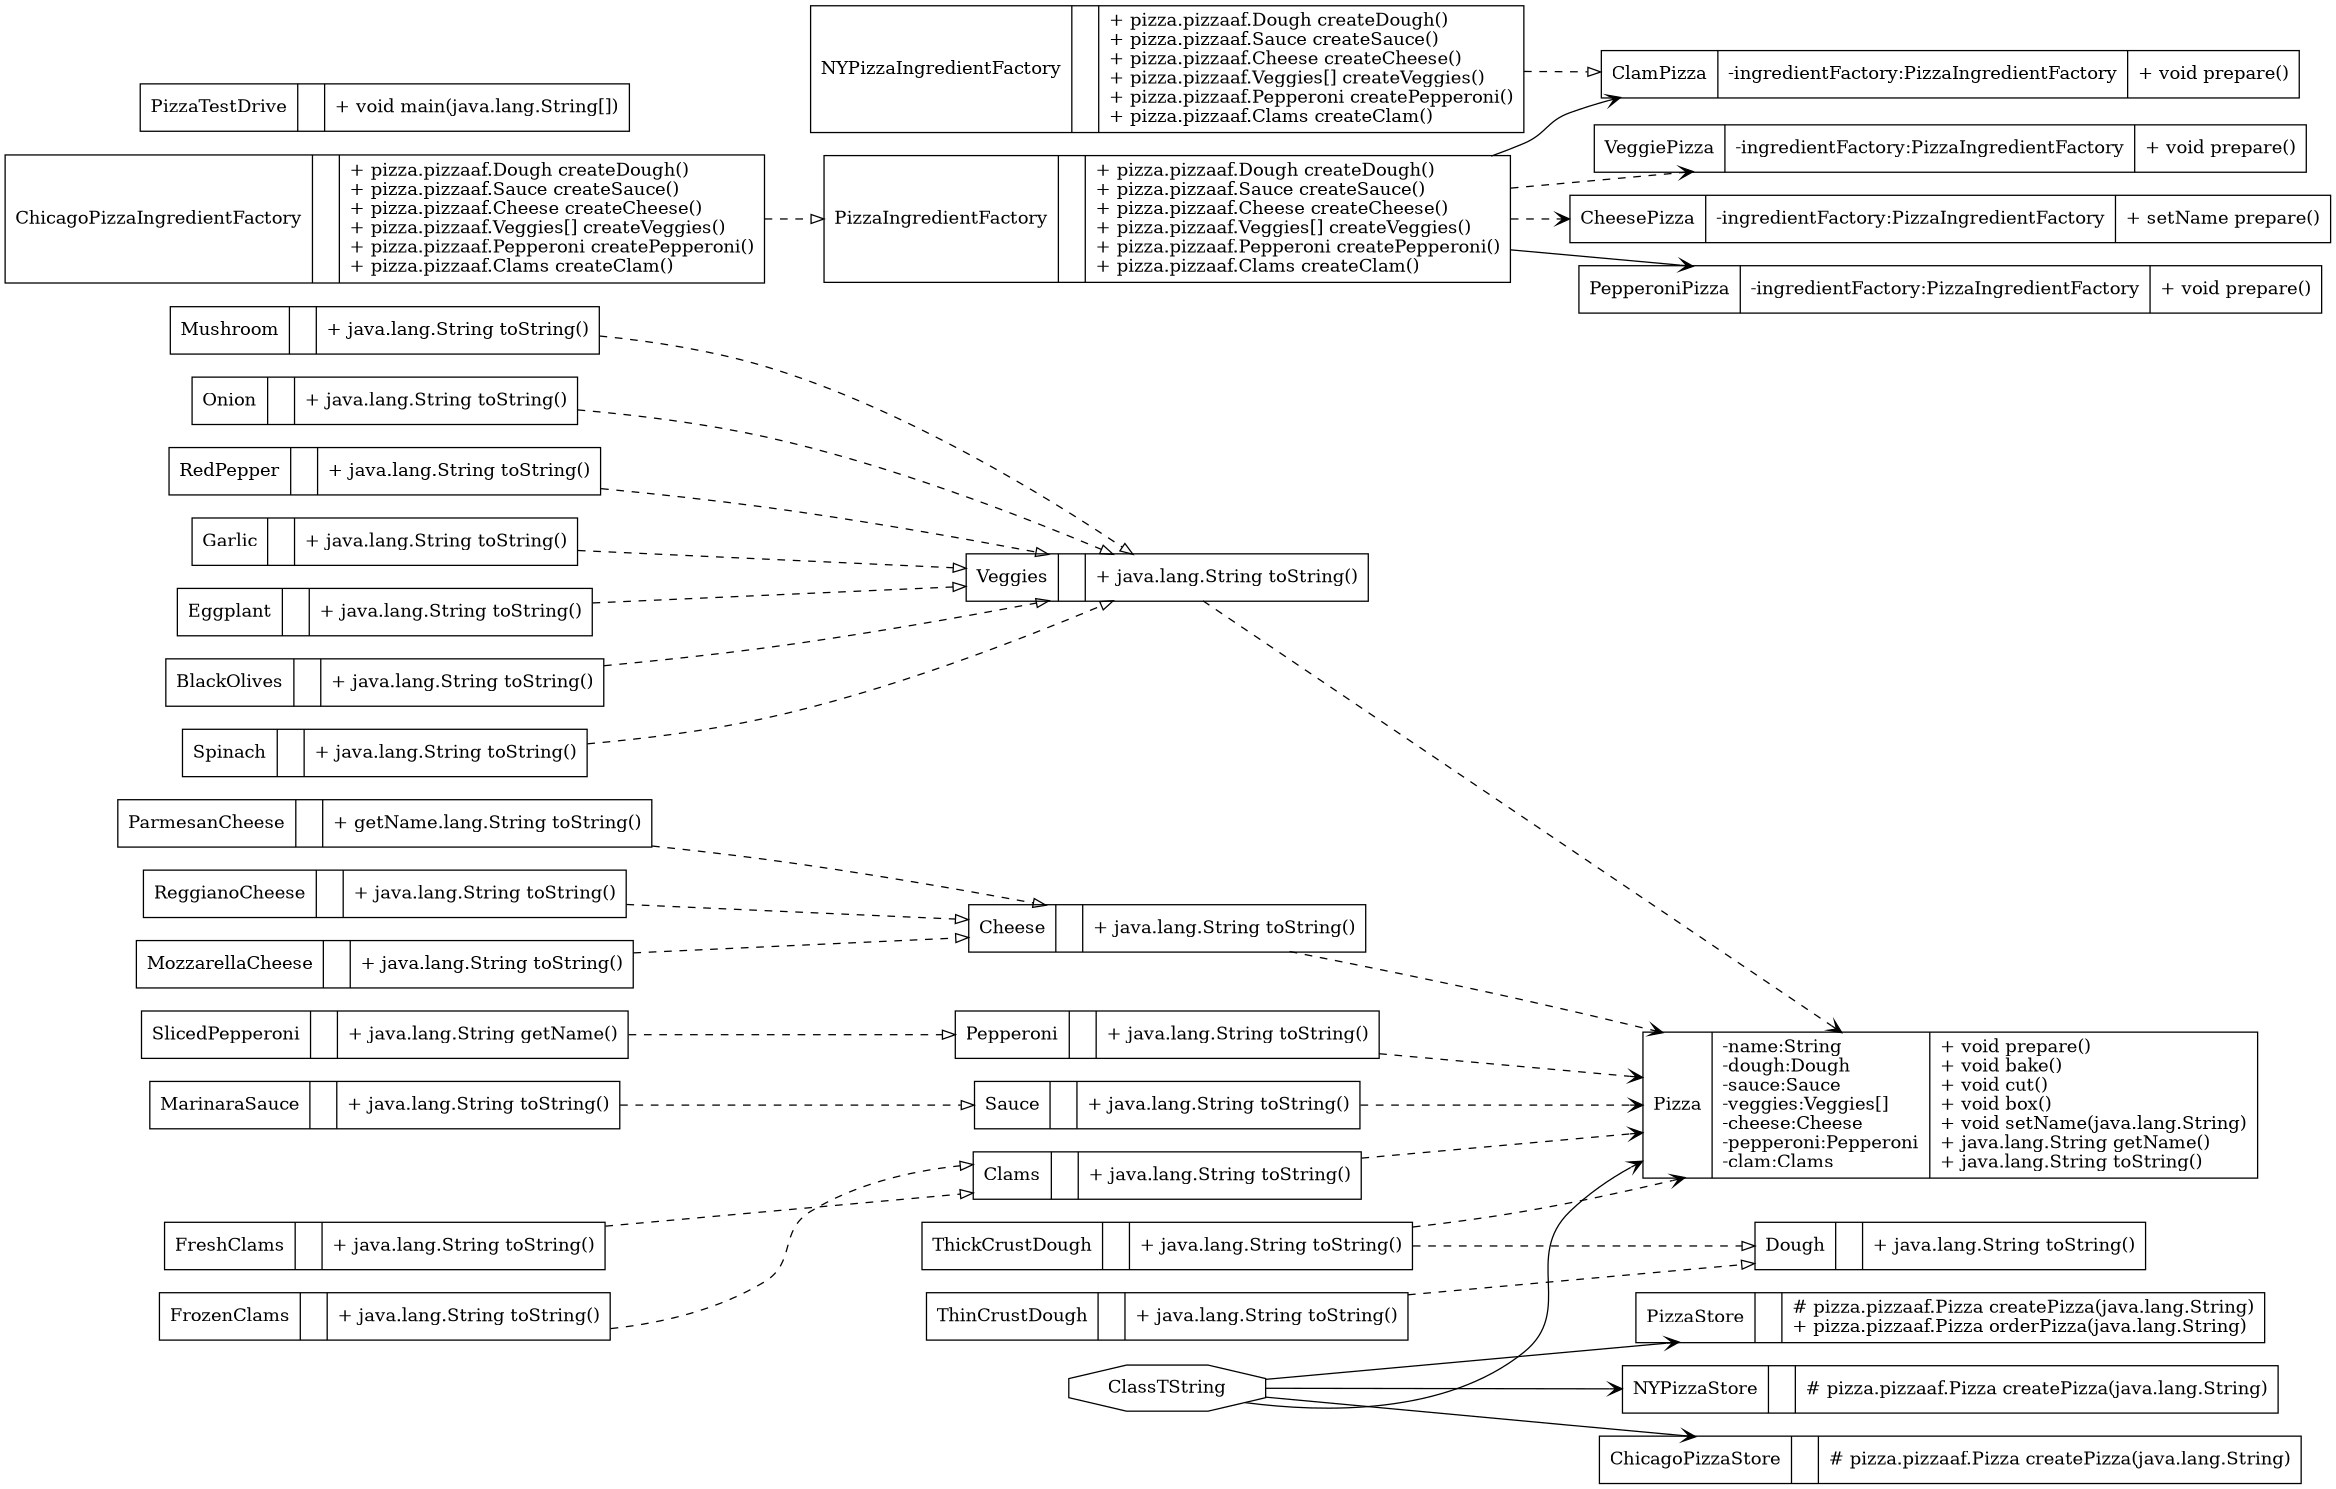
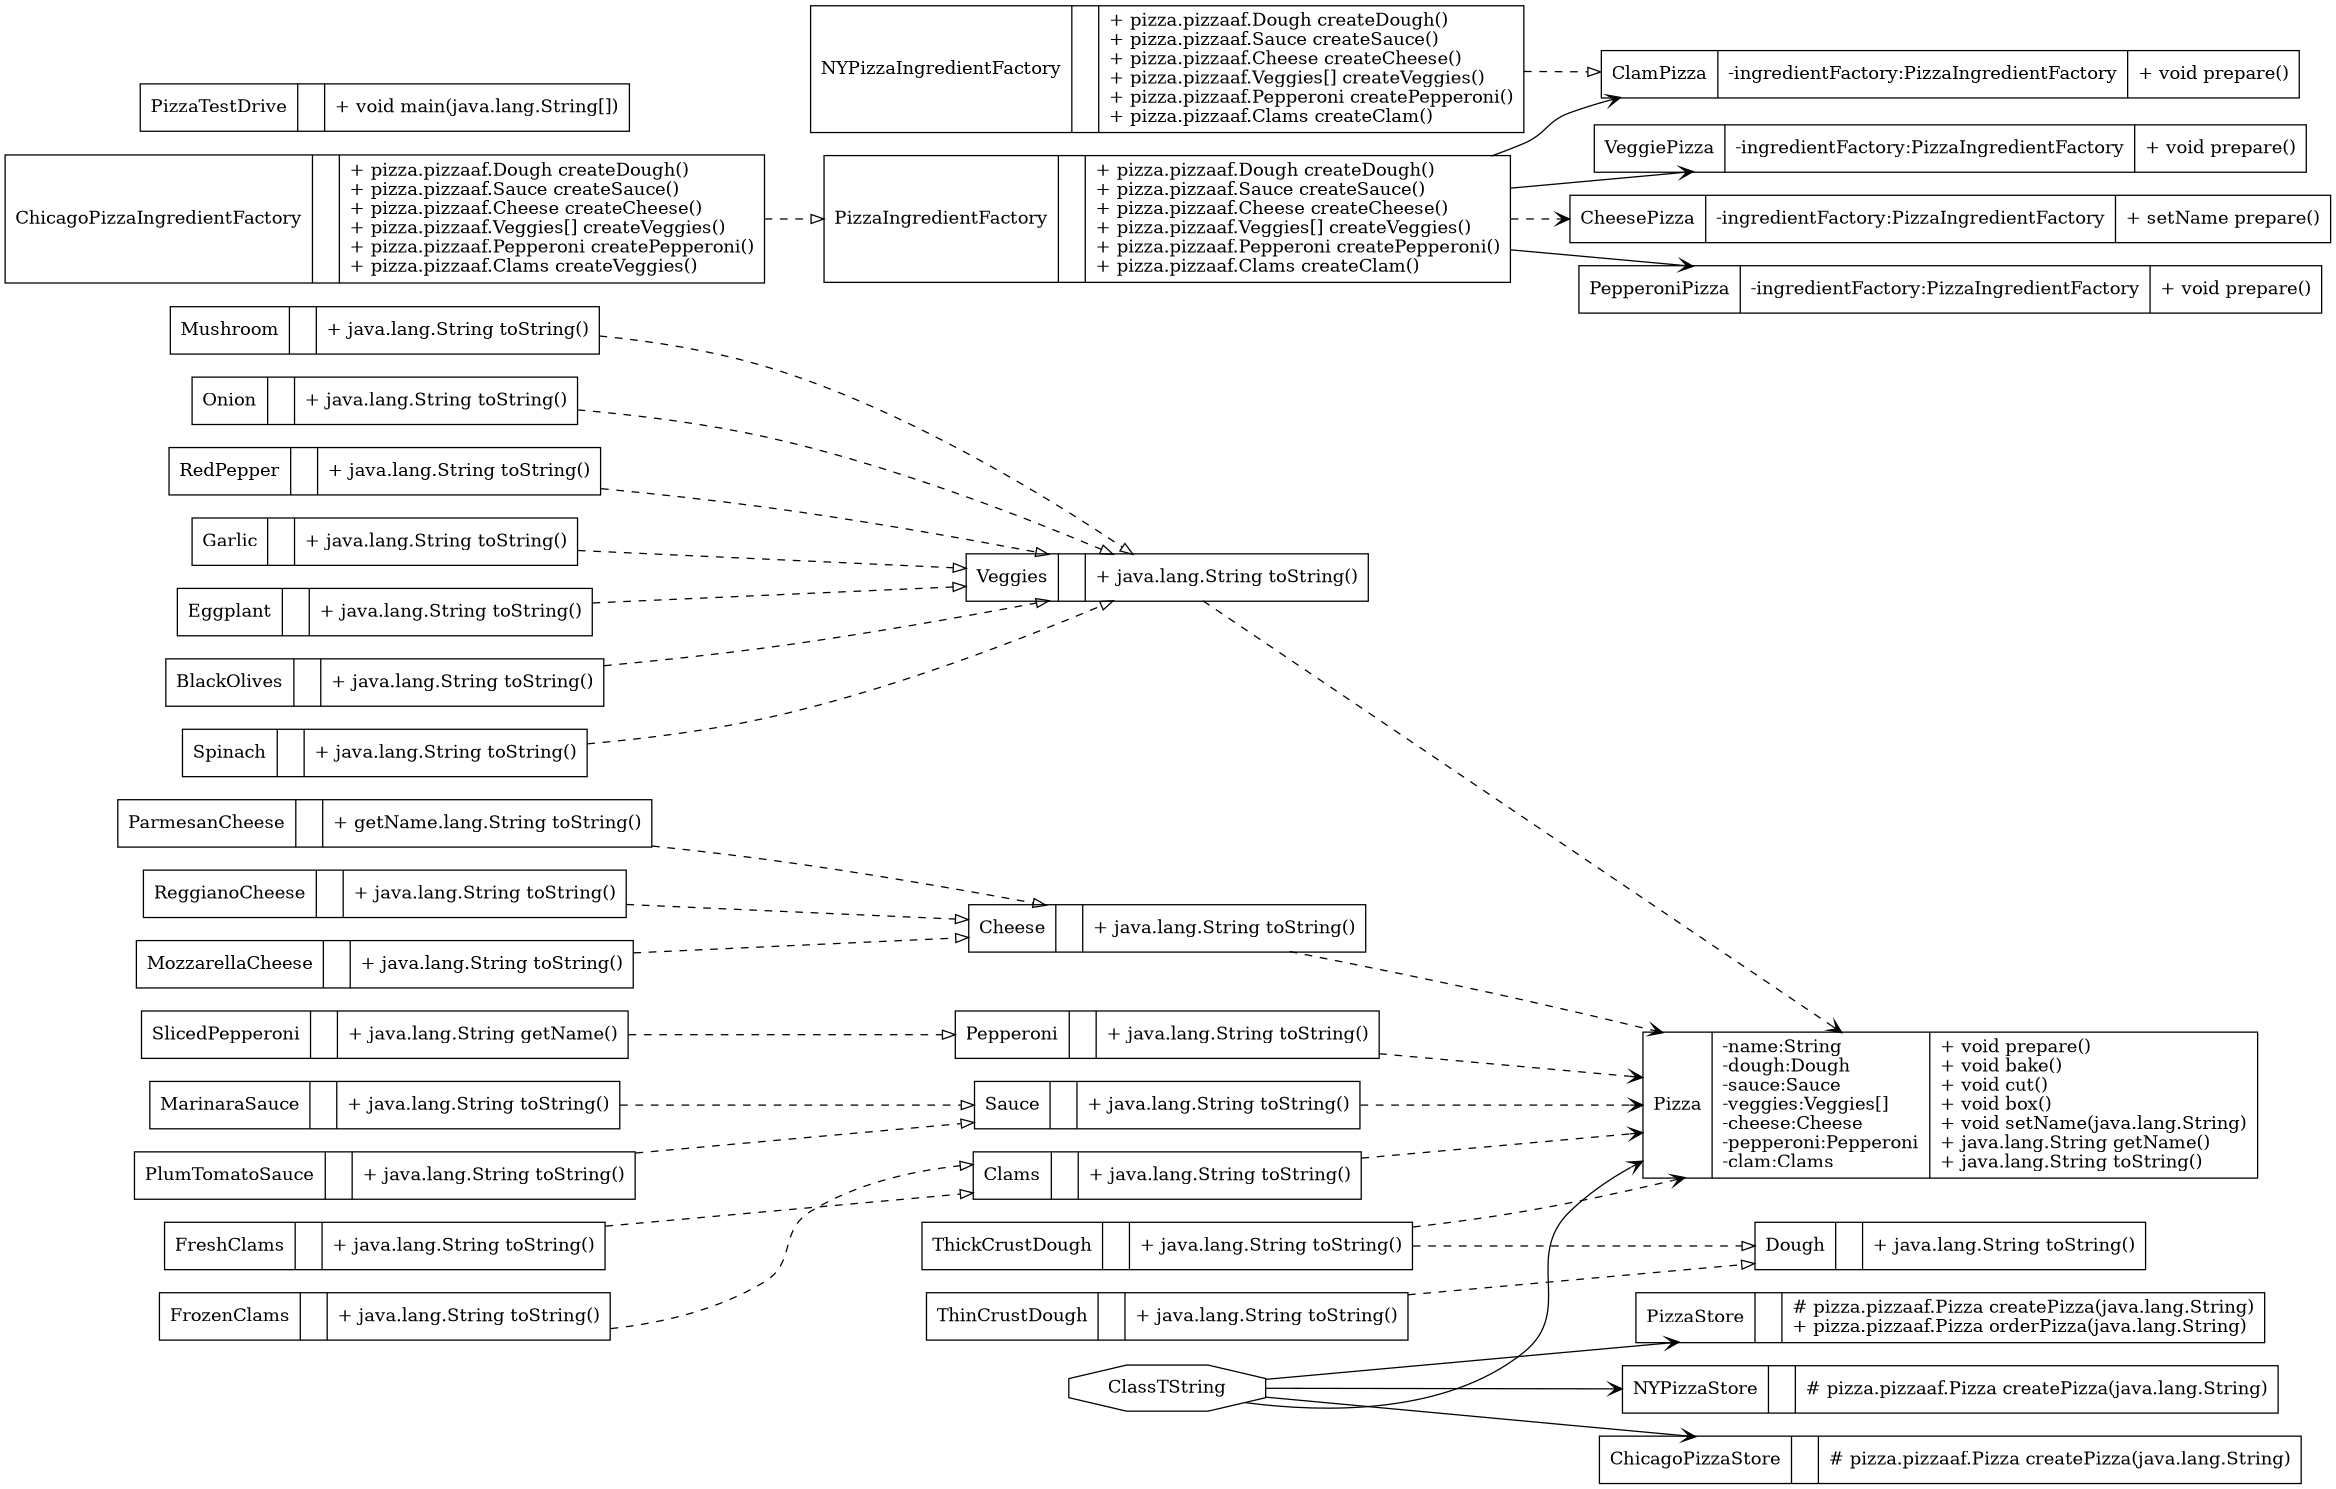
(1595, 180) -> (1595, 180)
(512, 266) -> (524, 266)
none -> (385, 1176)
